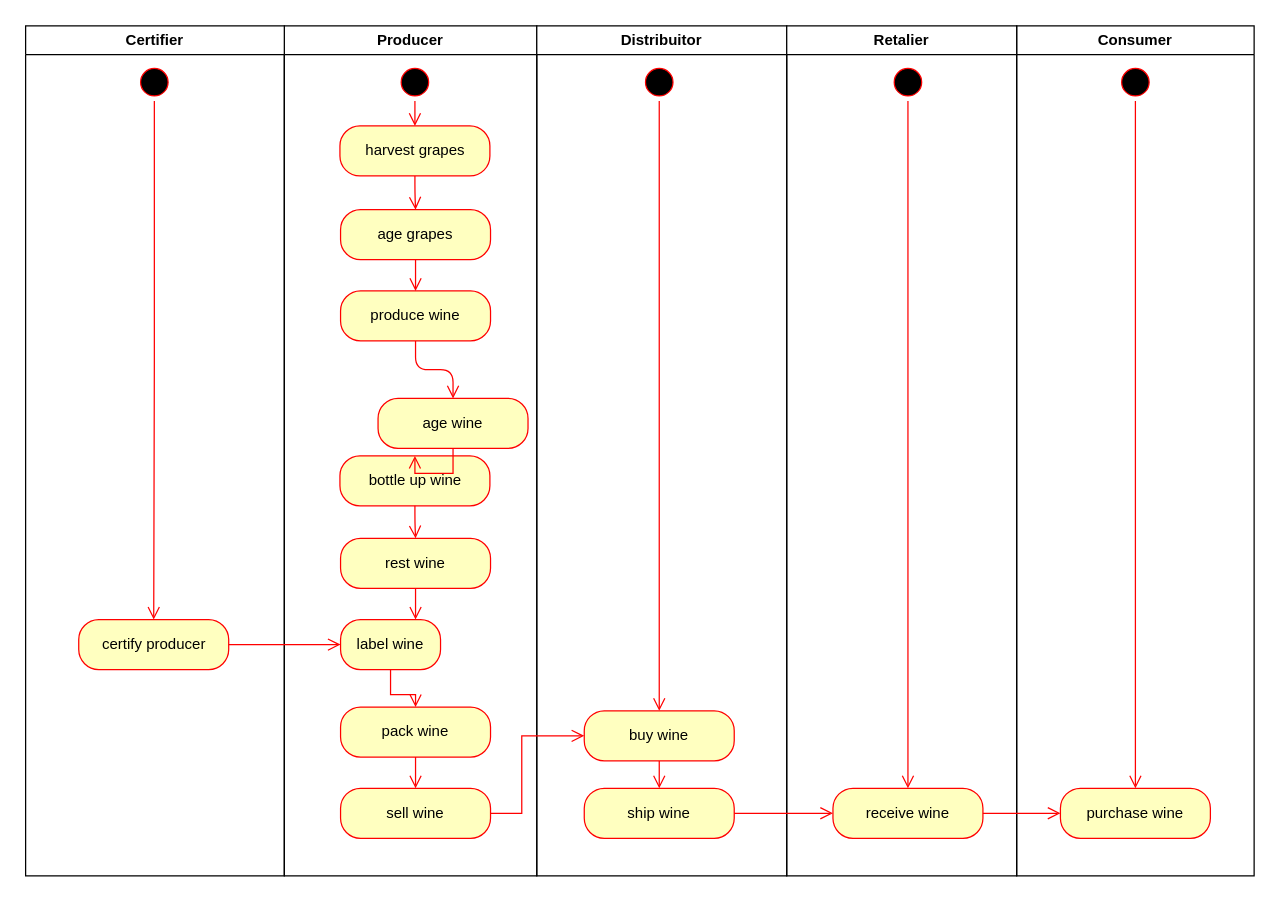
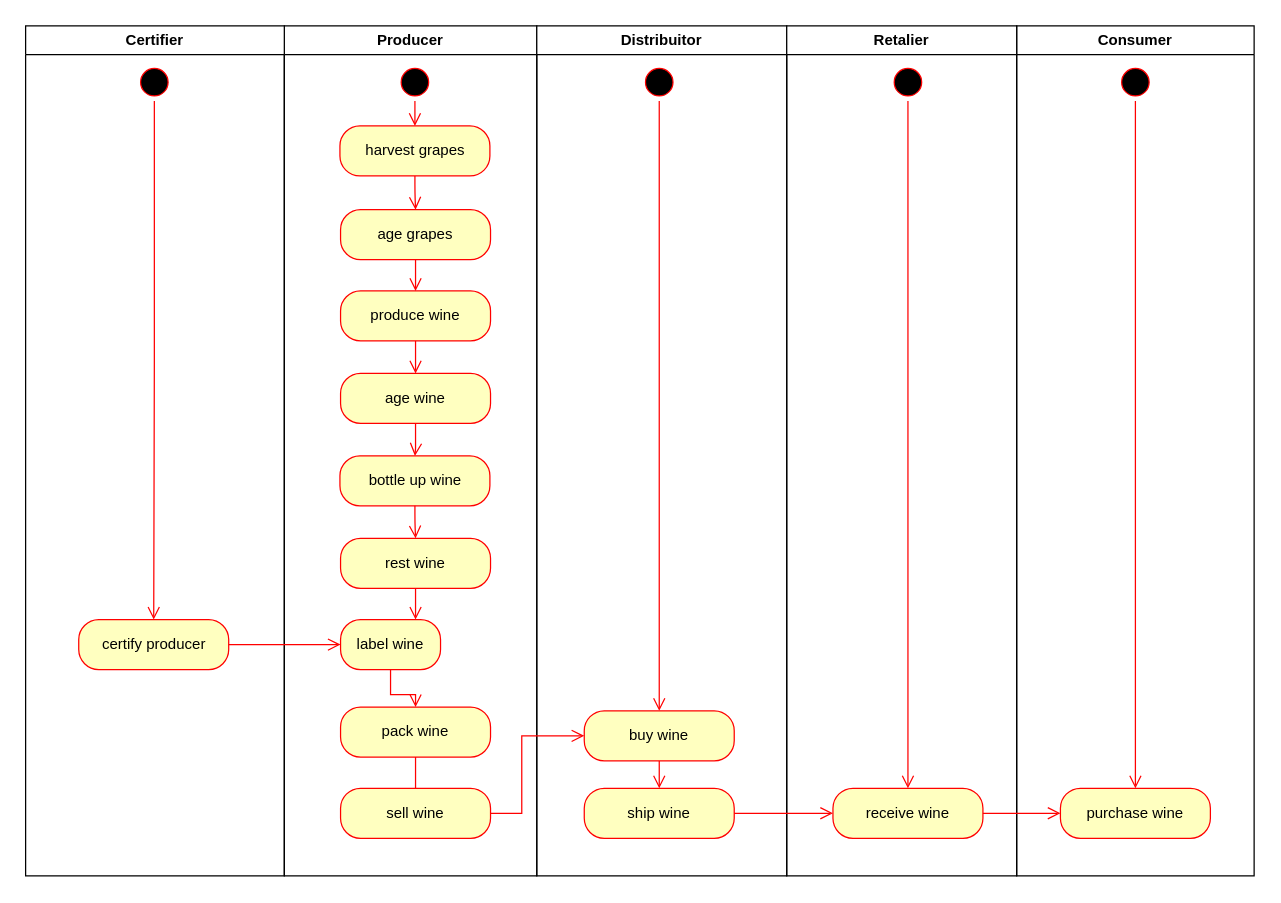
(453, 423) -> (416, 398)
(416, 781) -> (416, 782)
